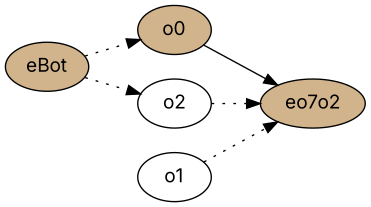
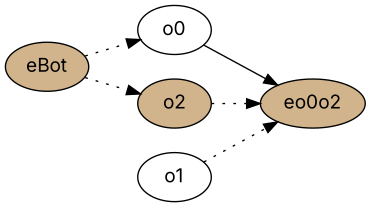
(175, 30) -> (175, 30)
(175, 104) -> (175, 104)
(313, 104) -> (313, 104)
